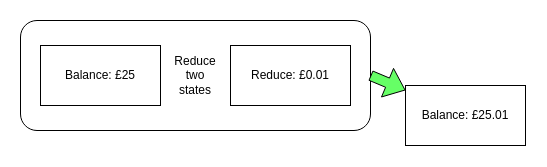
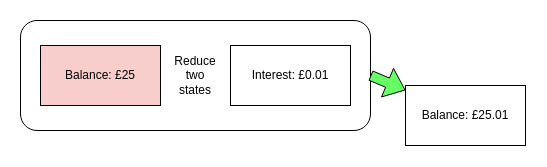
(101, 76) -> (101, 76)
(291, 76) -> (291, 76)
